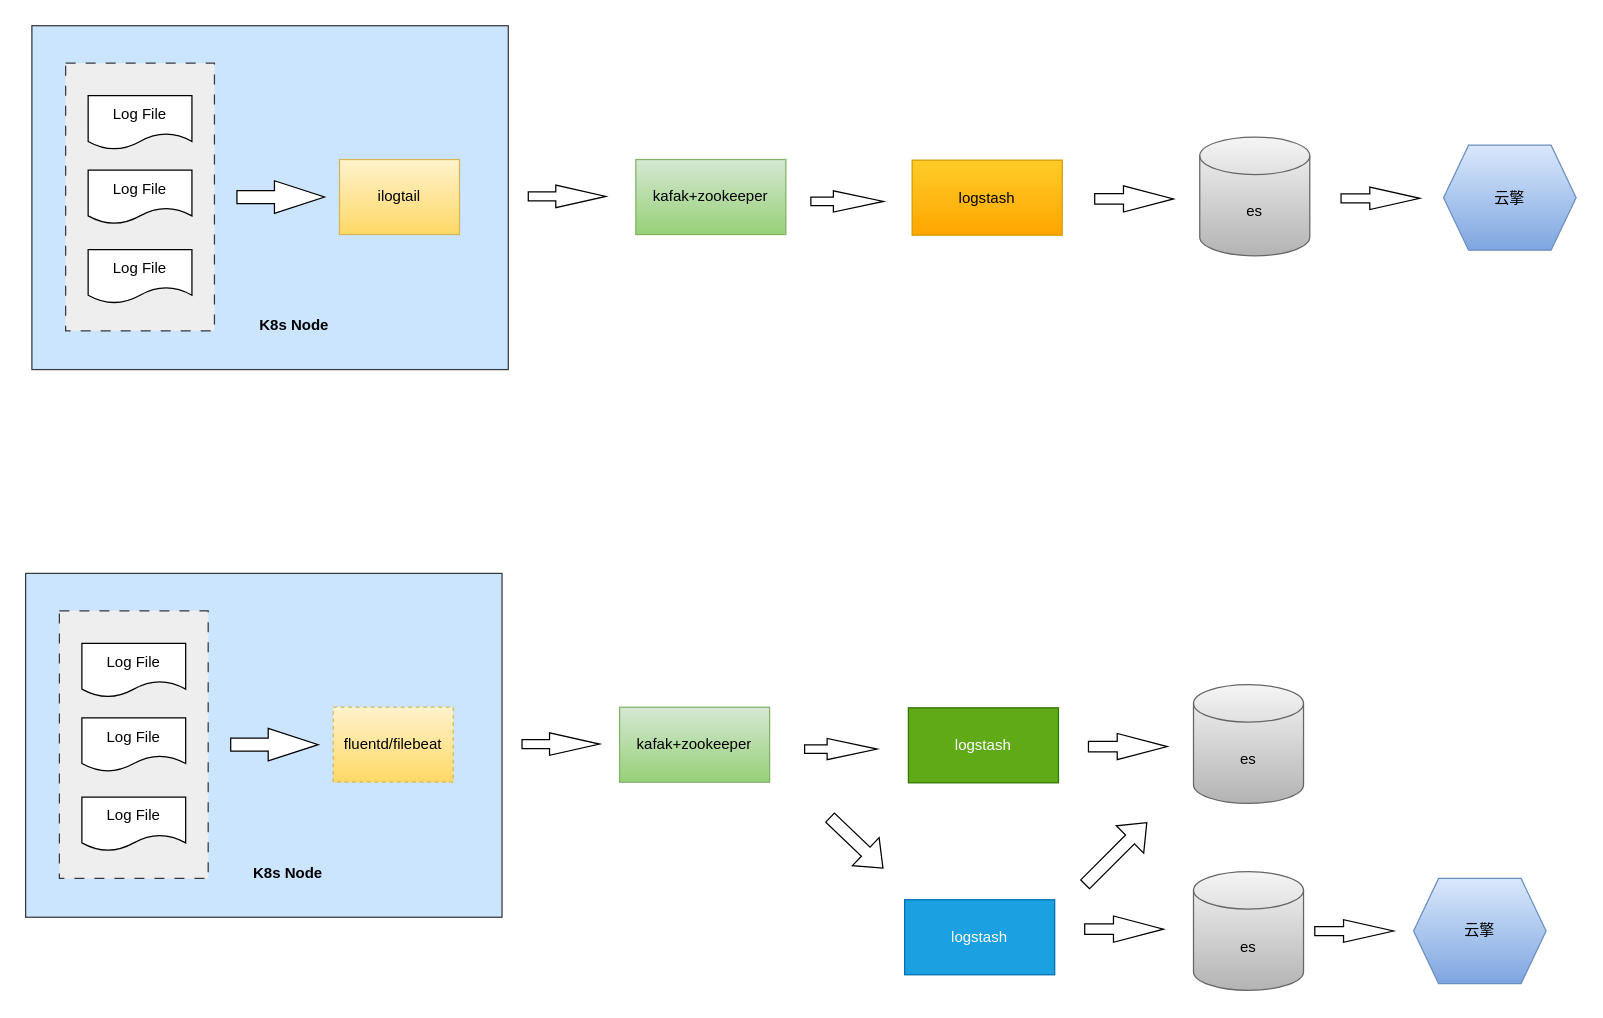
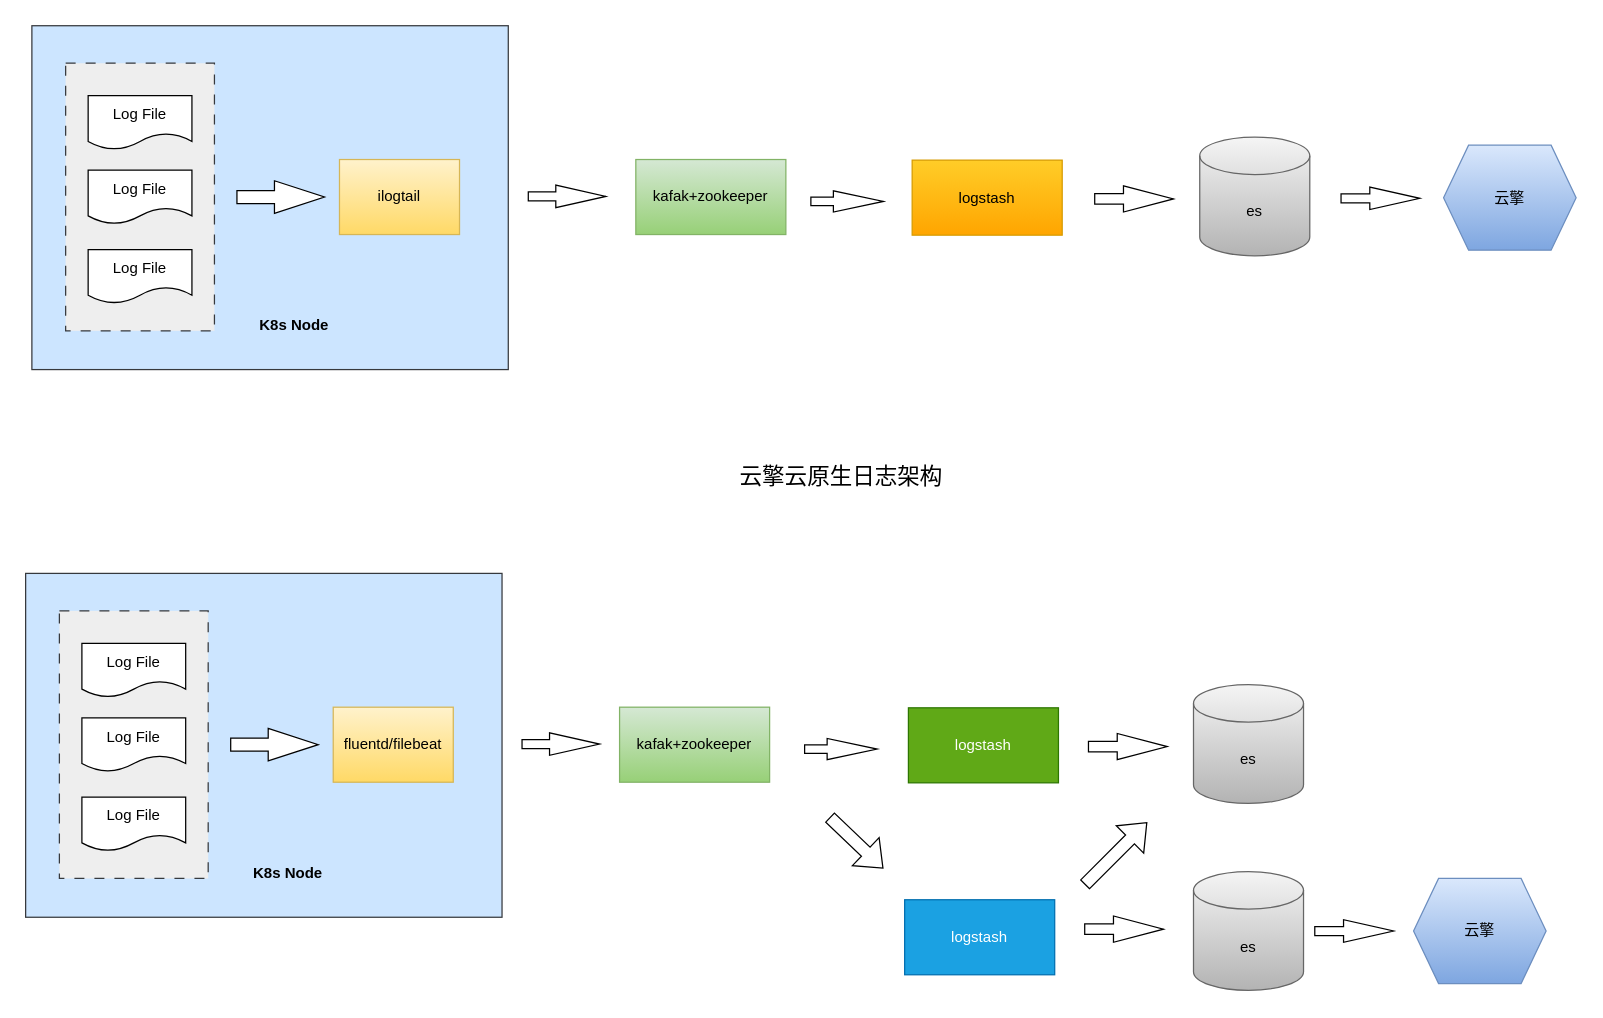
none -> (841, 477)
(393, 744) -> (393, 744)
